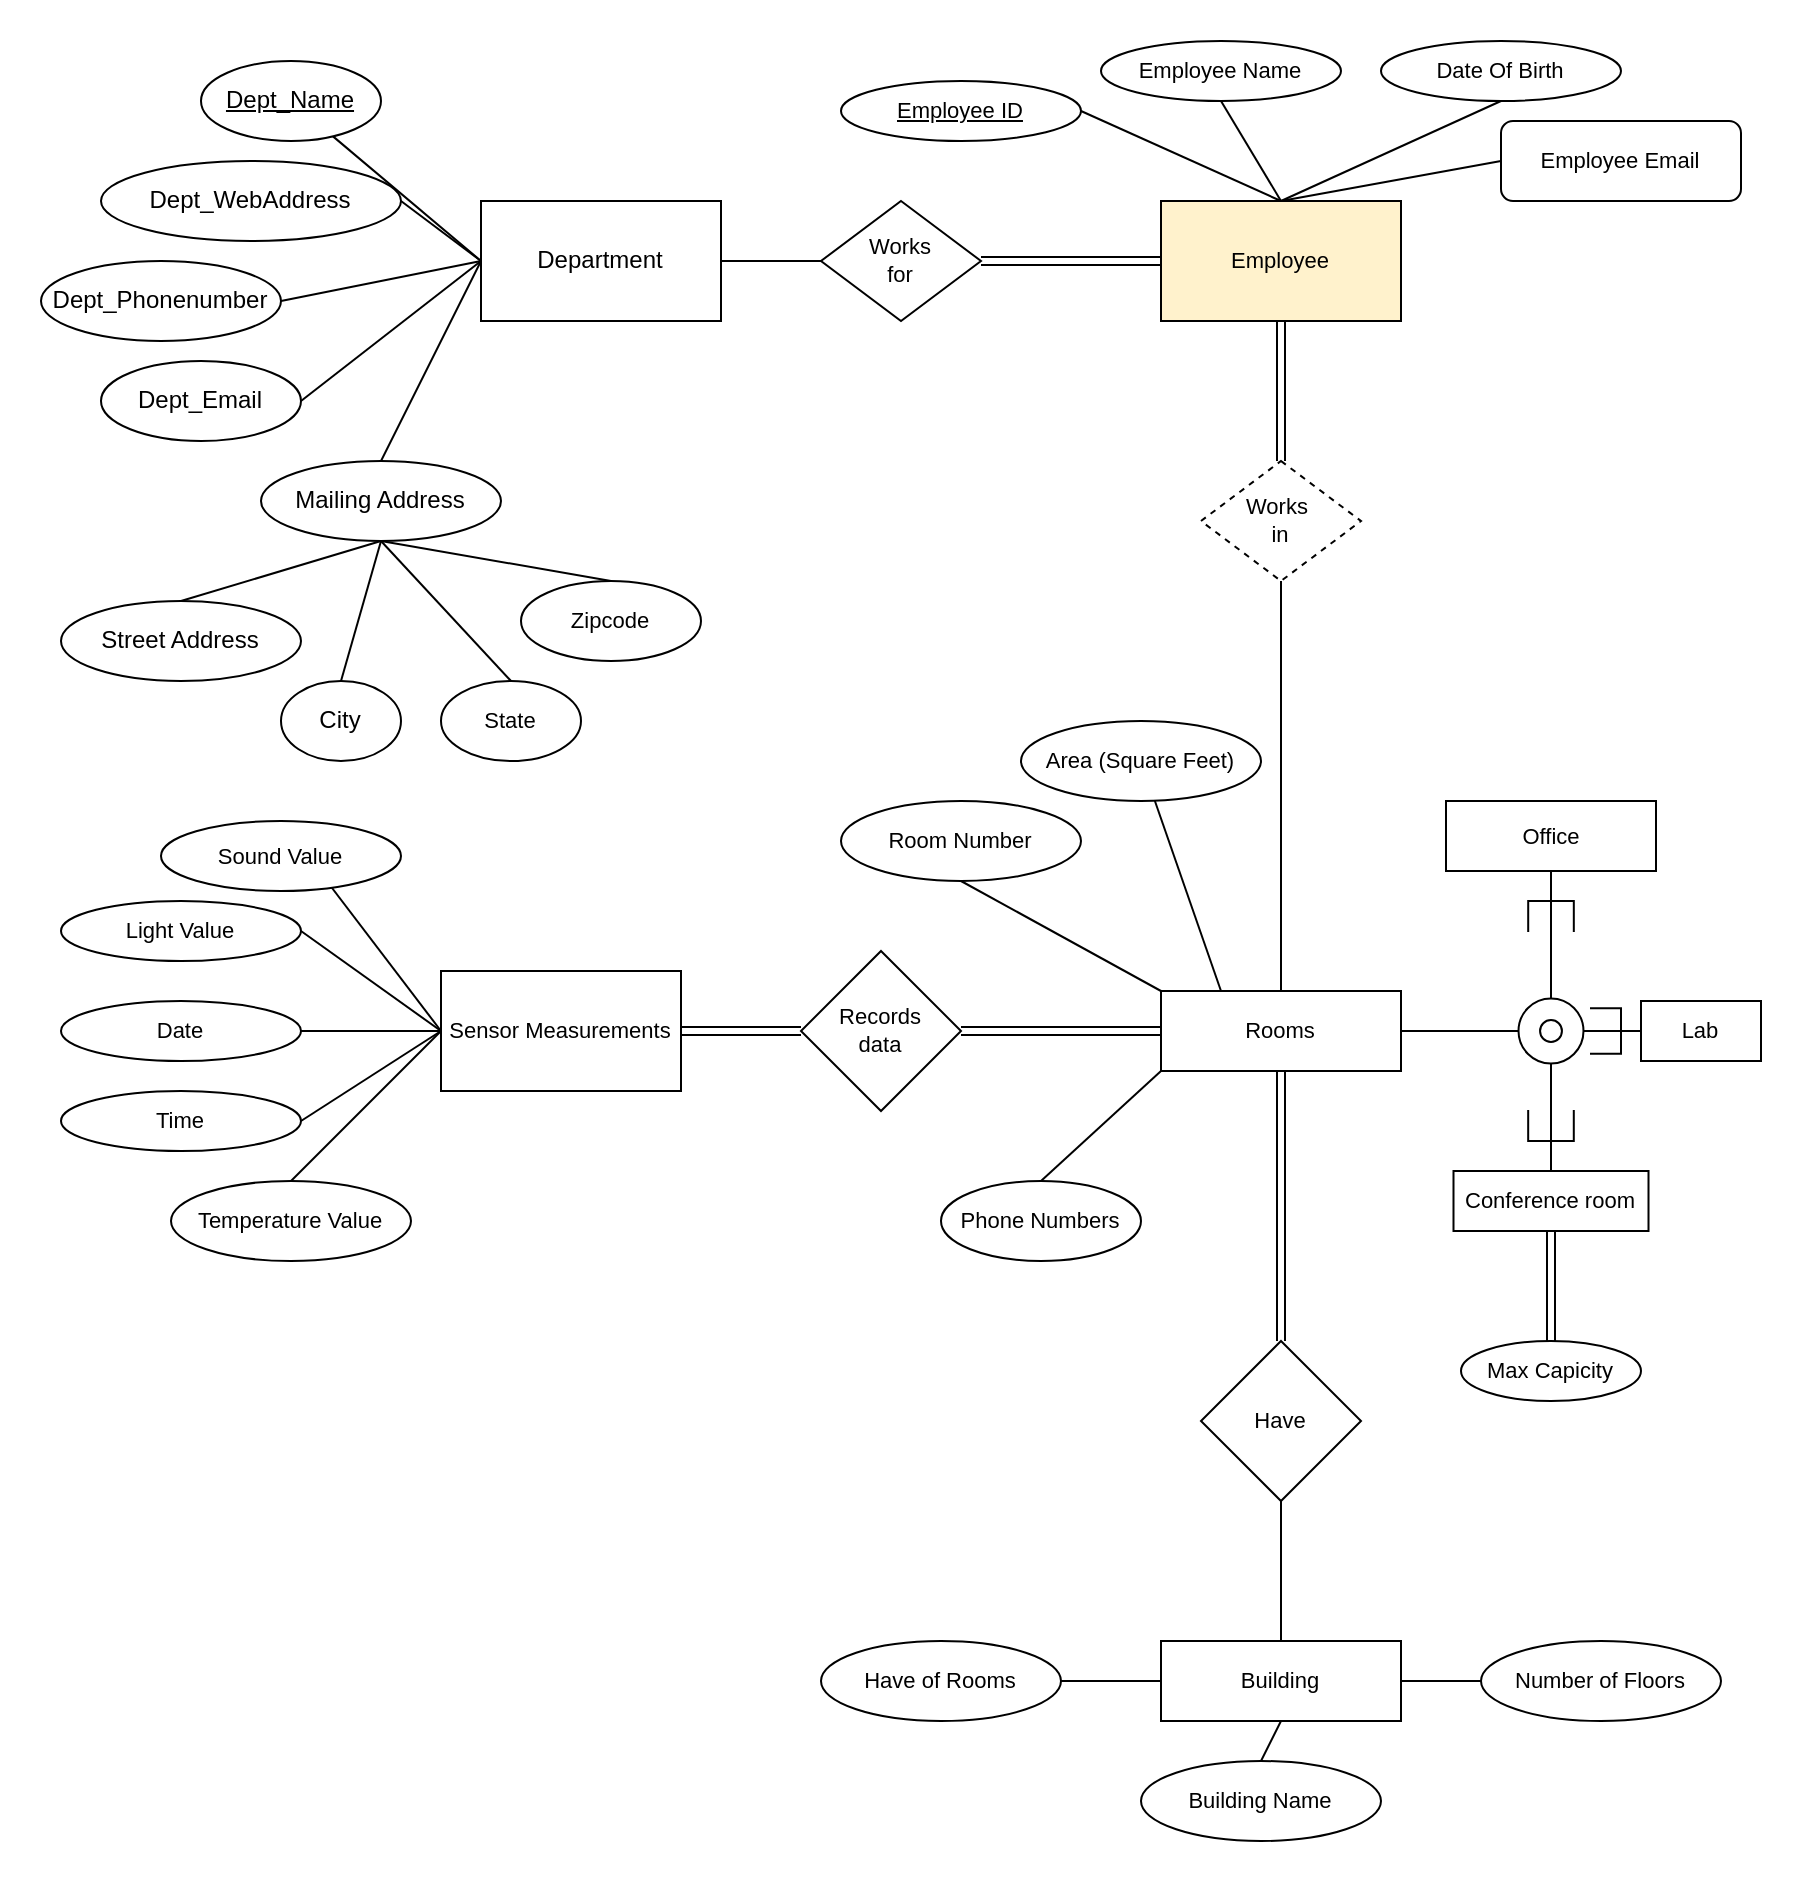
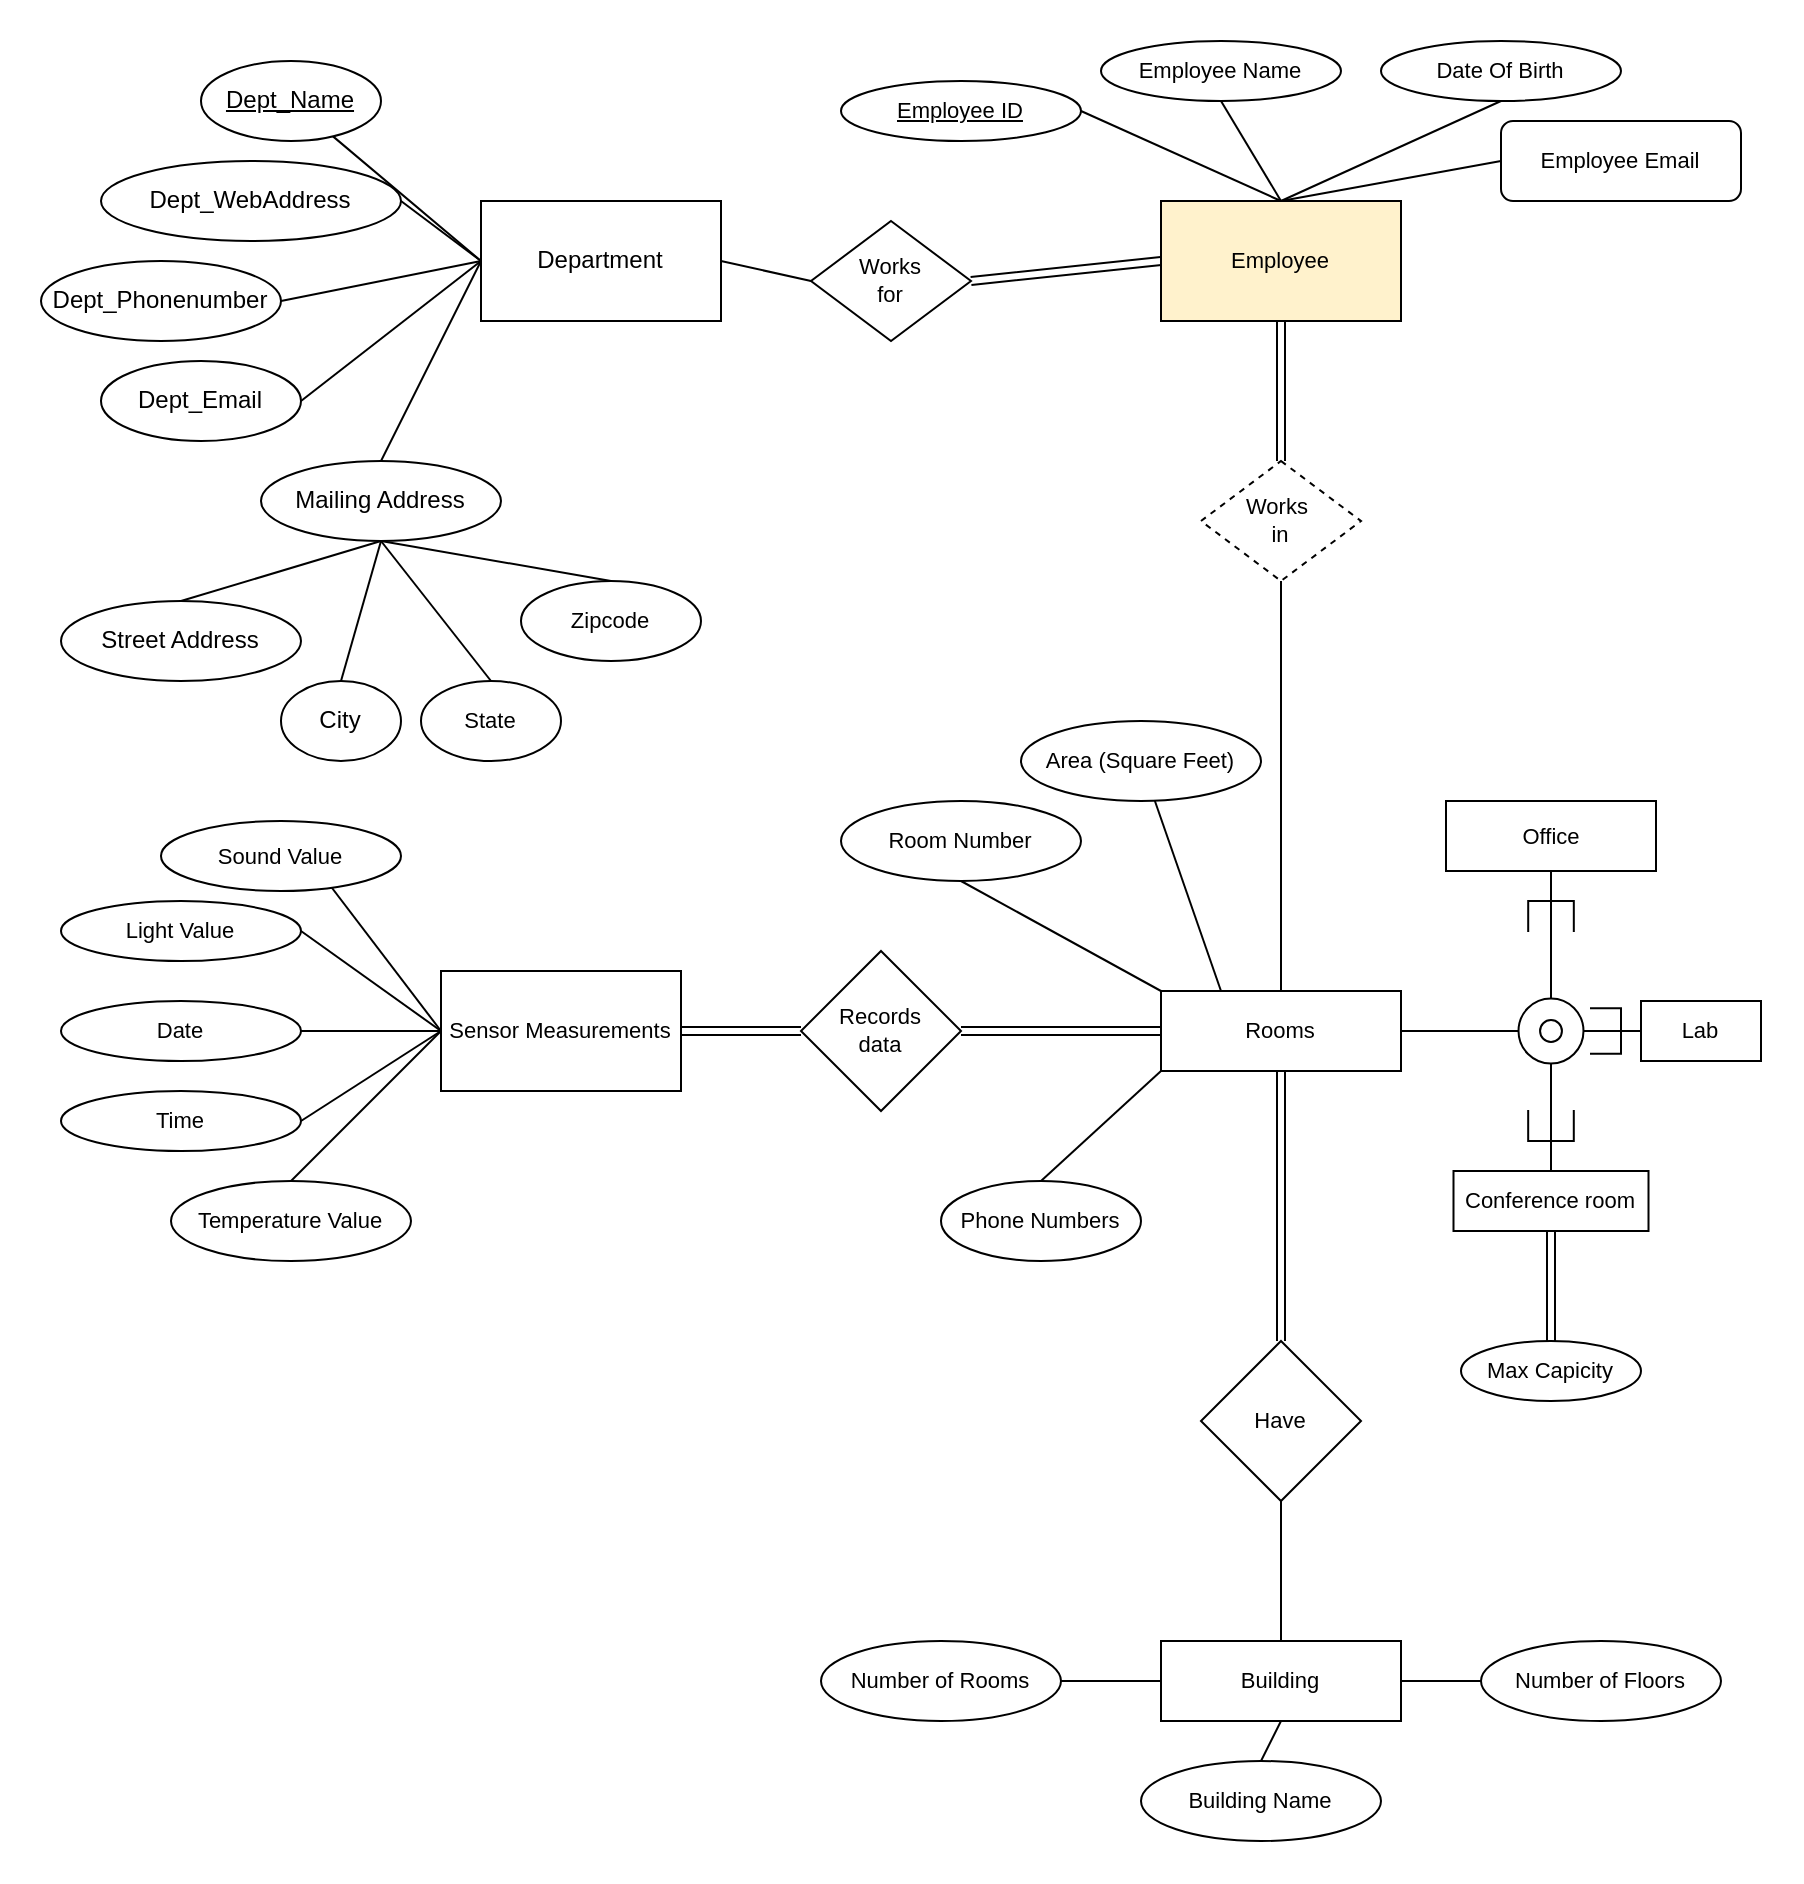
(901, 261) -> (891, 281)
(511, 721) -> (491, 721)
(941, 1681) -> (941, 1681)
